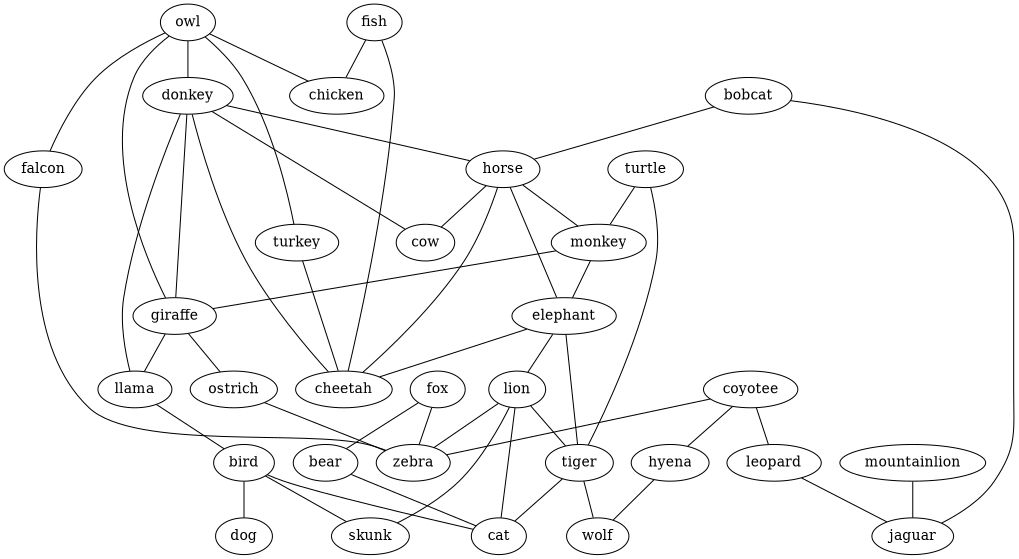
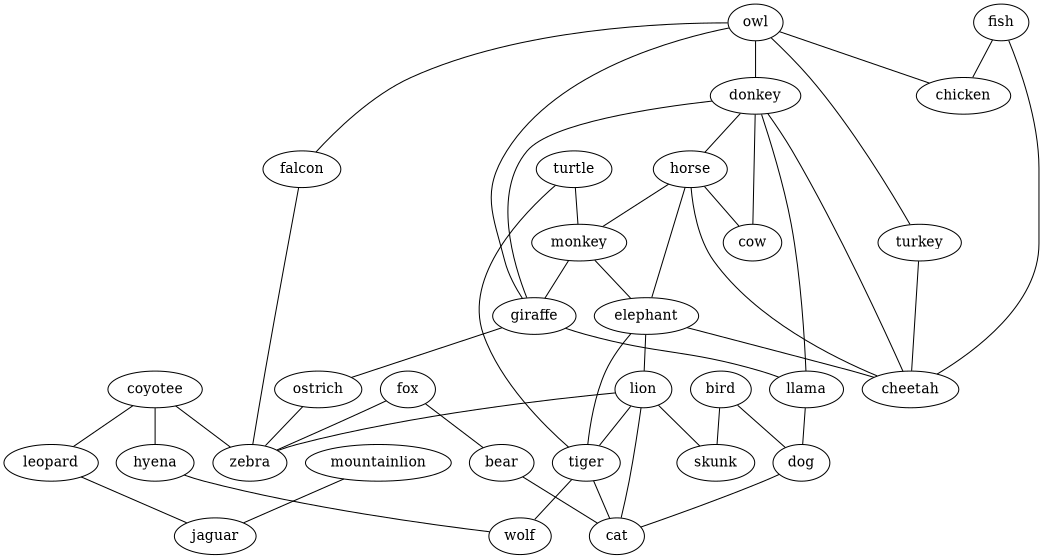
(749, 96) -> none
(190, 427) -> (804, 426)
(369, 505) -> (710, 502)
